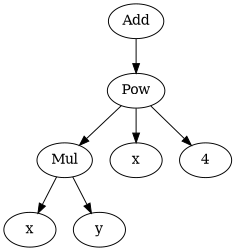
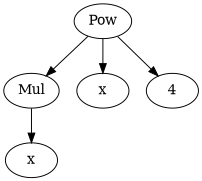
(136, 21) -> none
(99, 230) -> none
